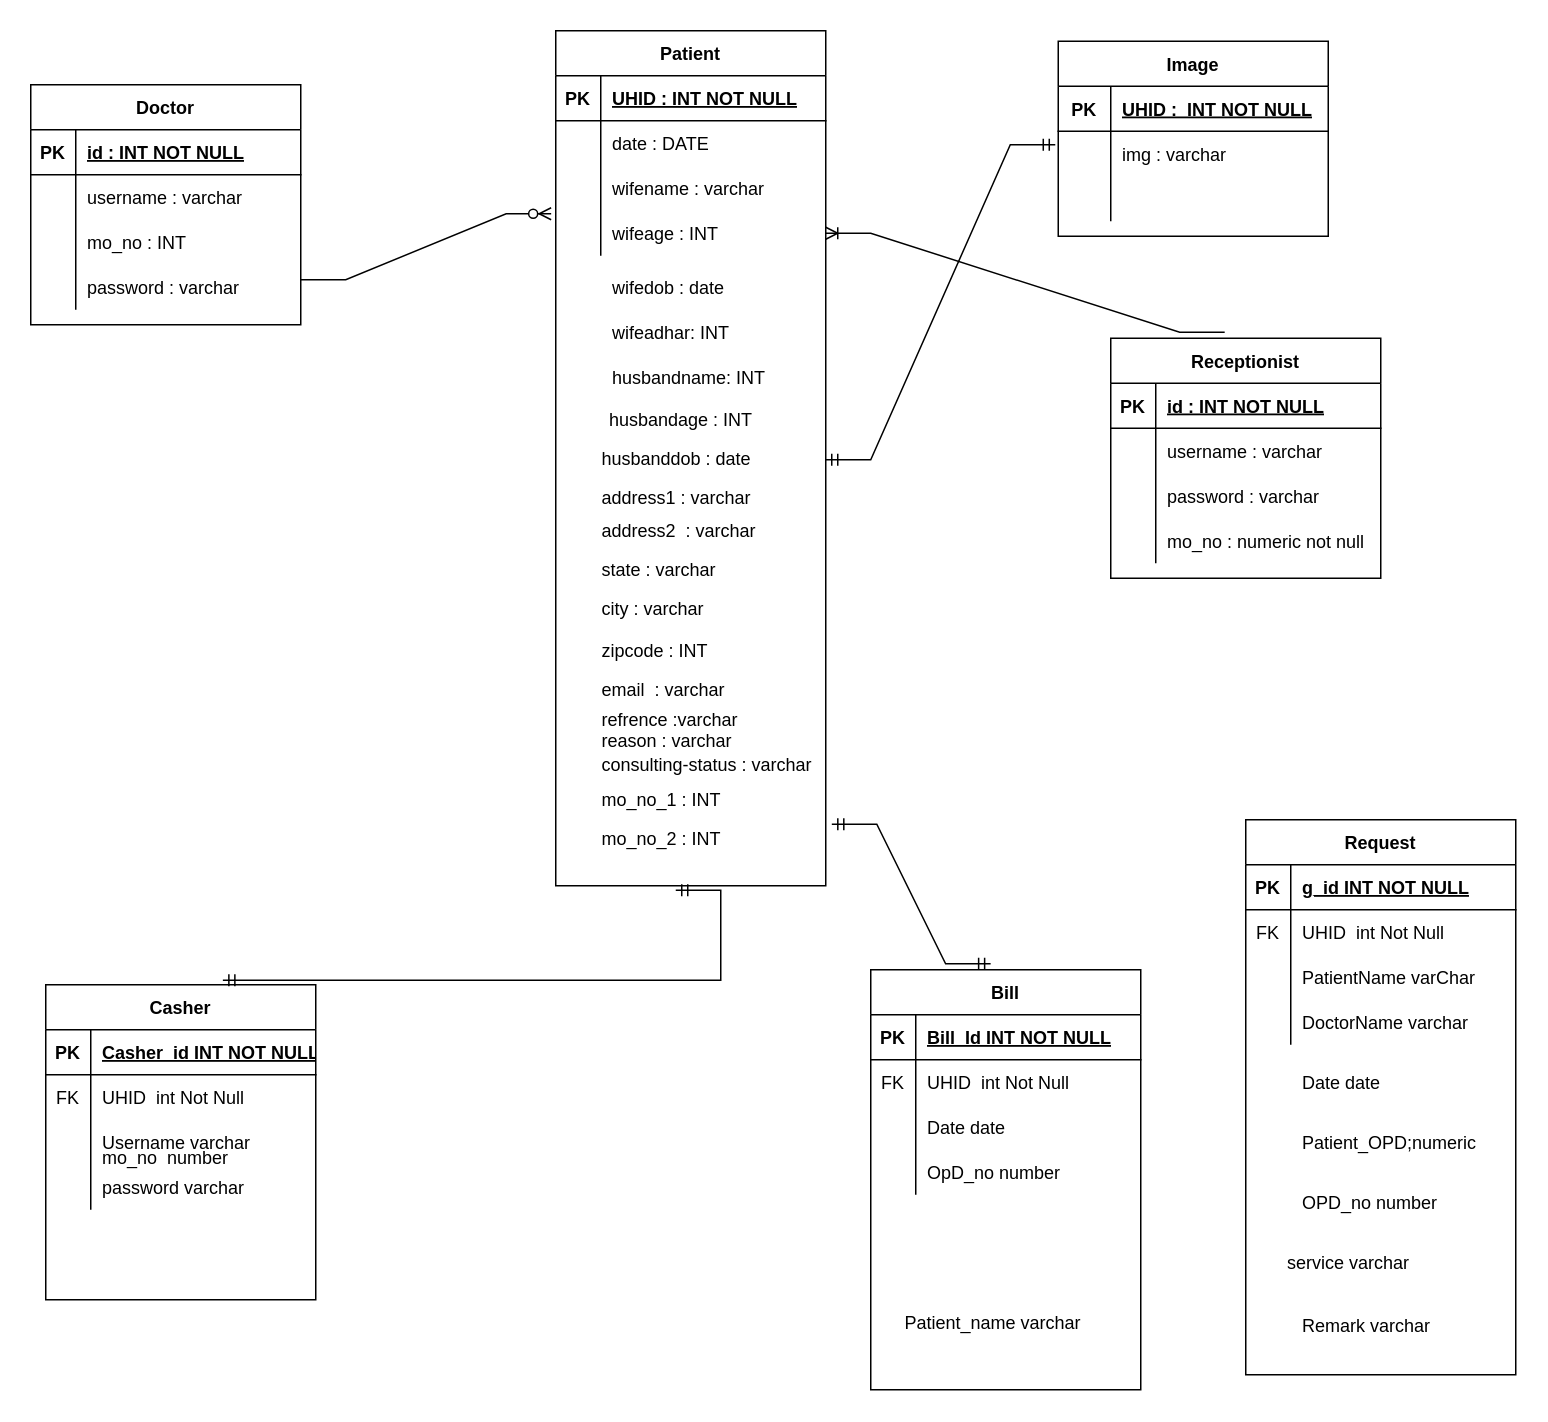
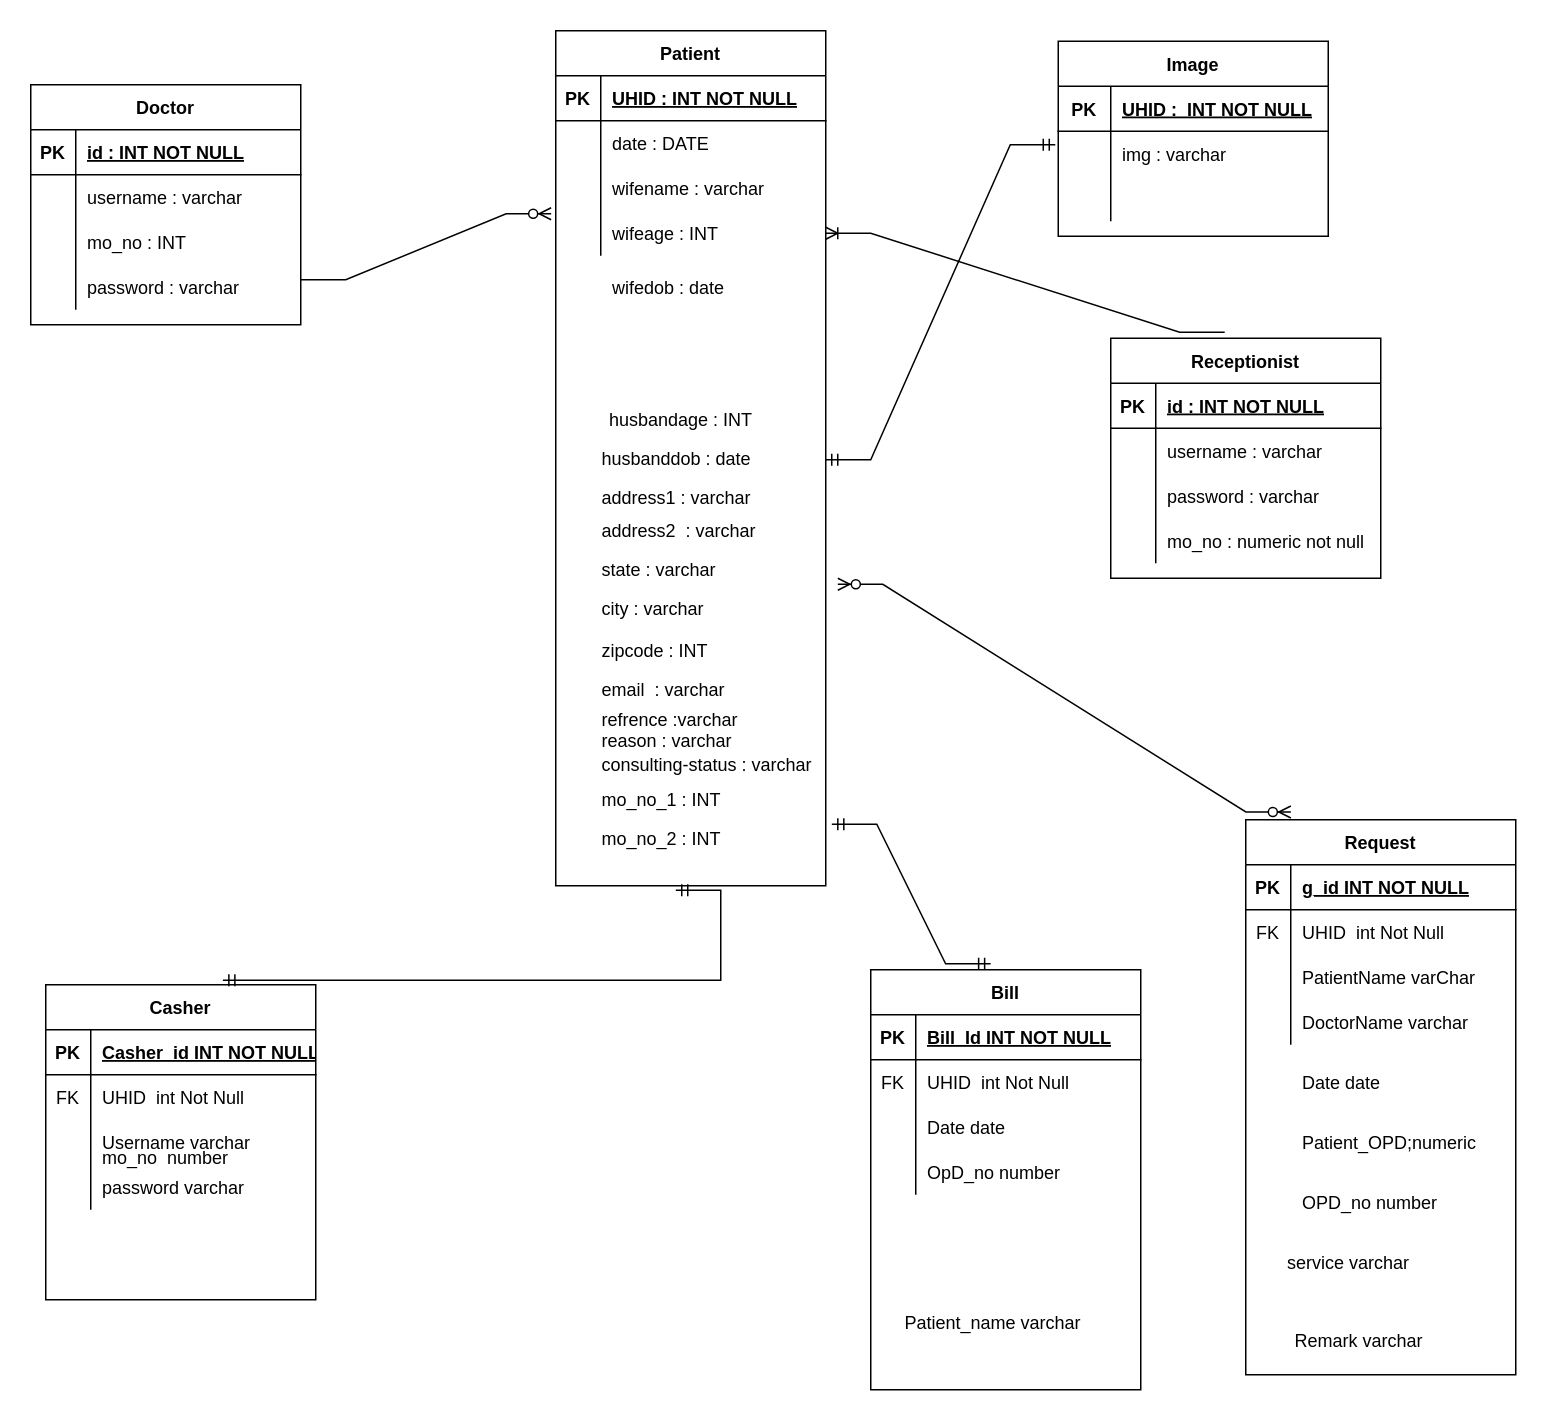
(713, 332) -> none
(713, 377) -> none
none -> (1064, 698)
(1403, 1325) -> (1396, 1340)
